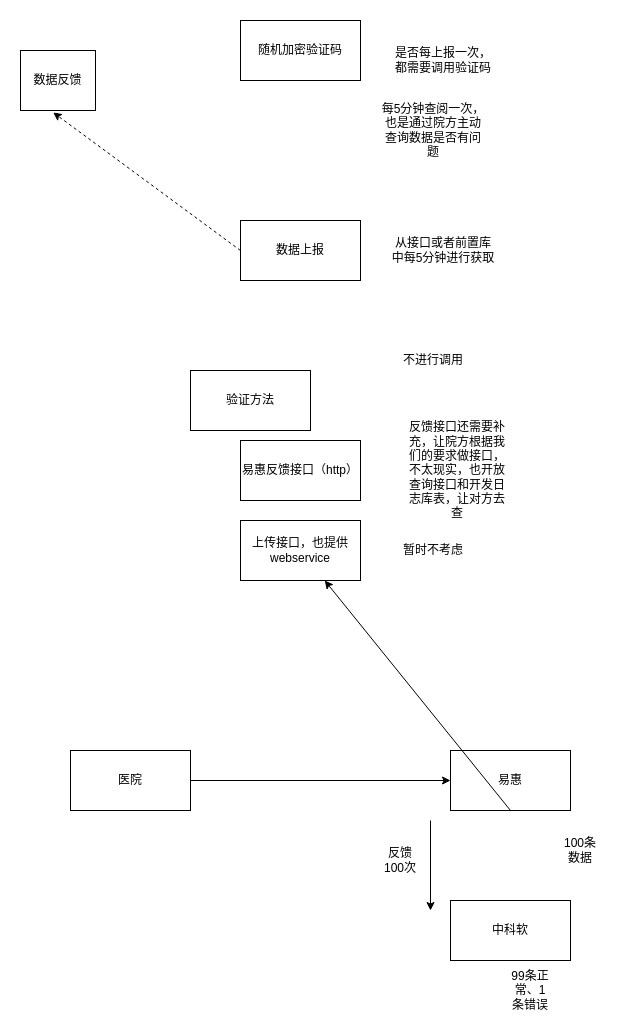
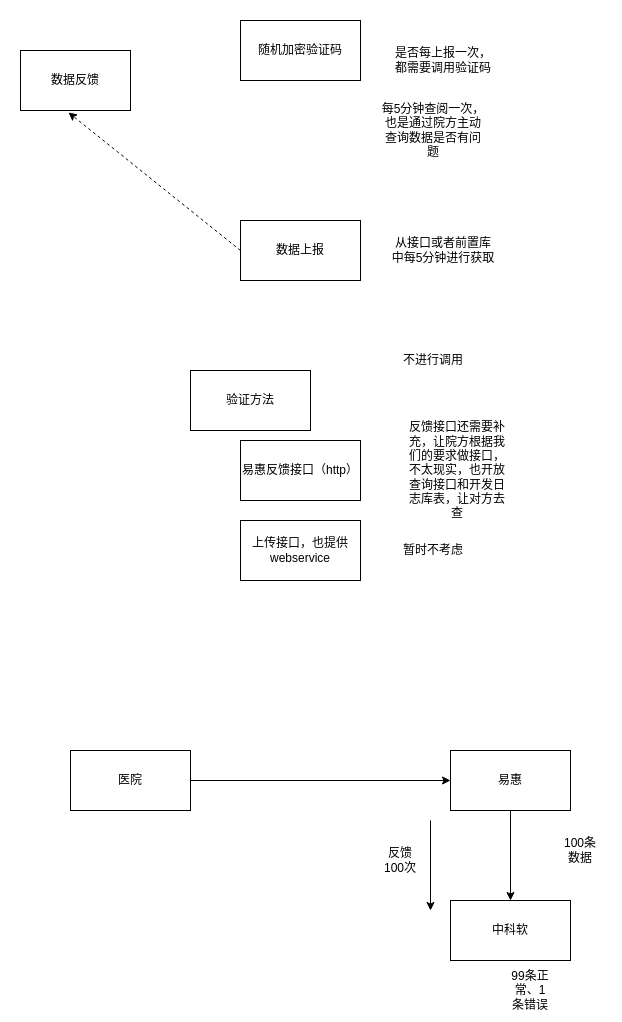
(58, 81) -> (76, 81)
(420, 698) -> (511, 852)
